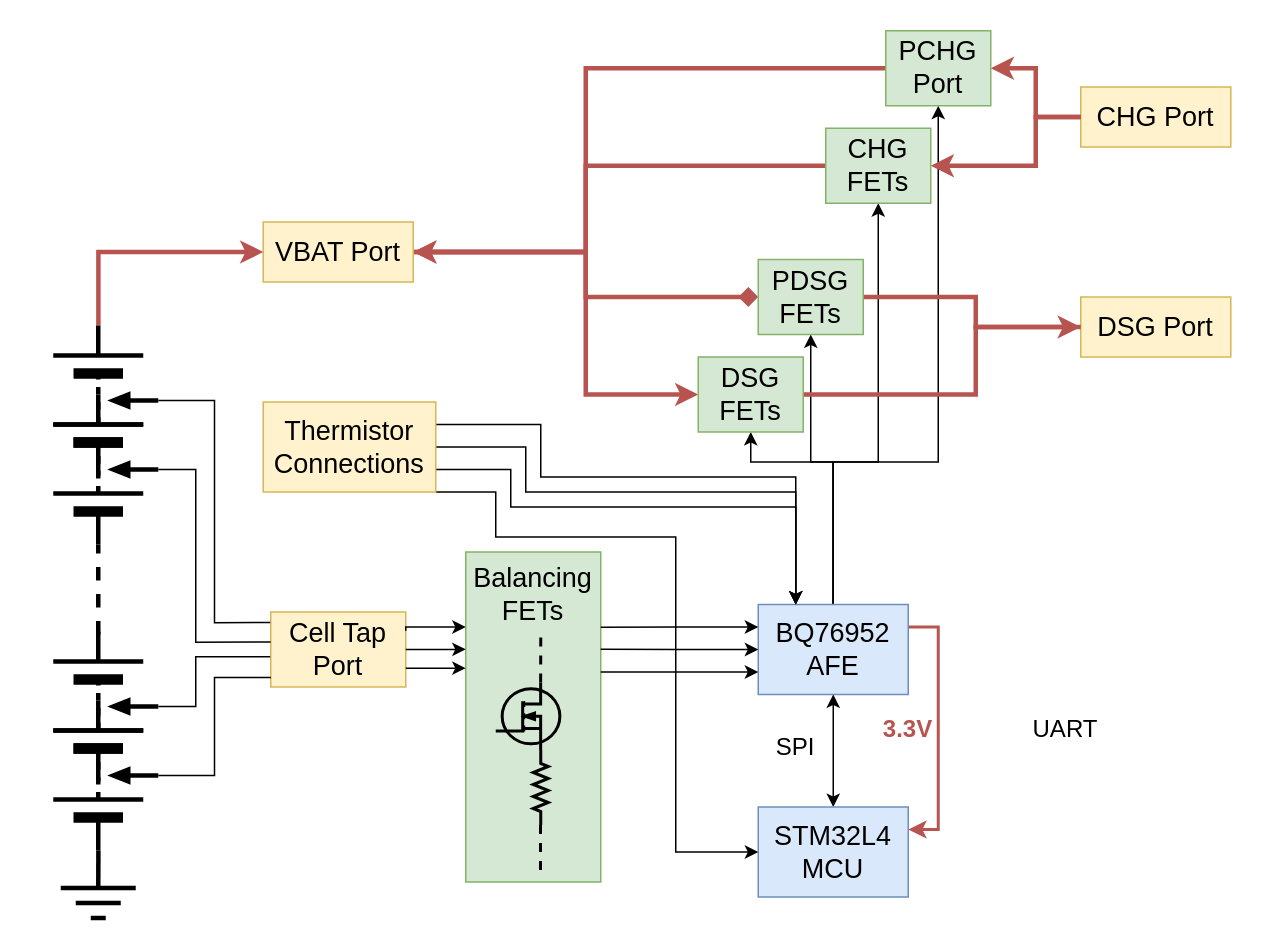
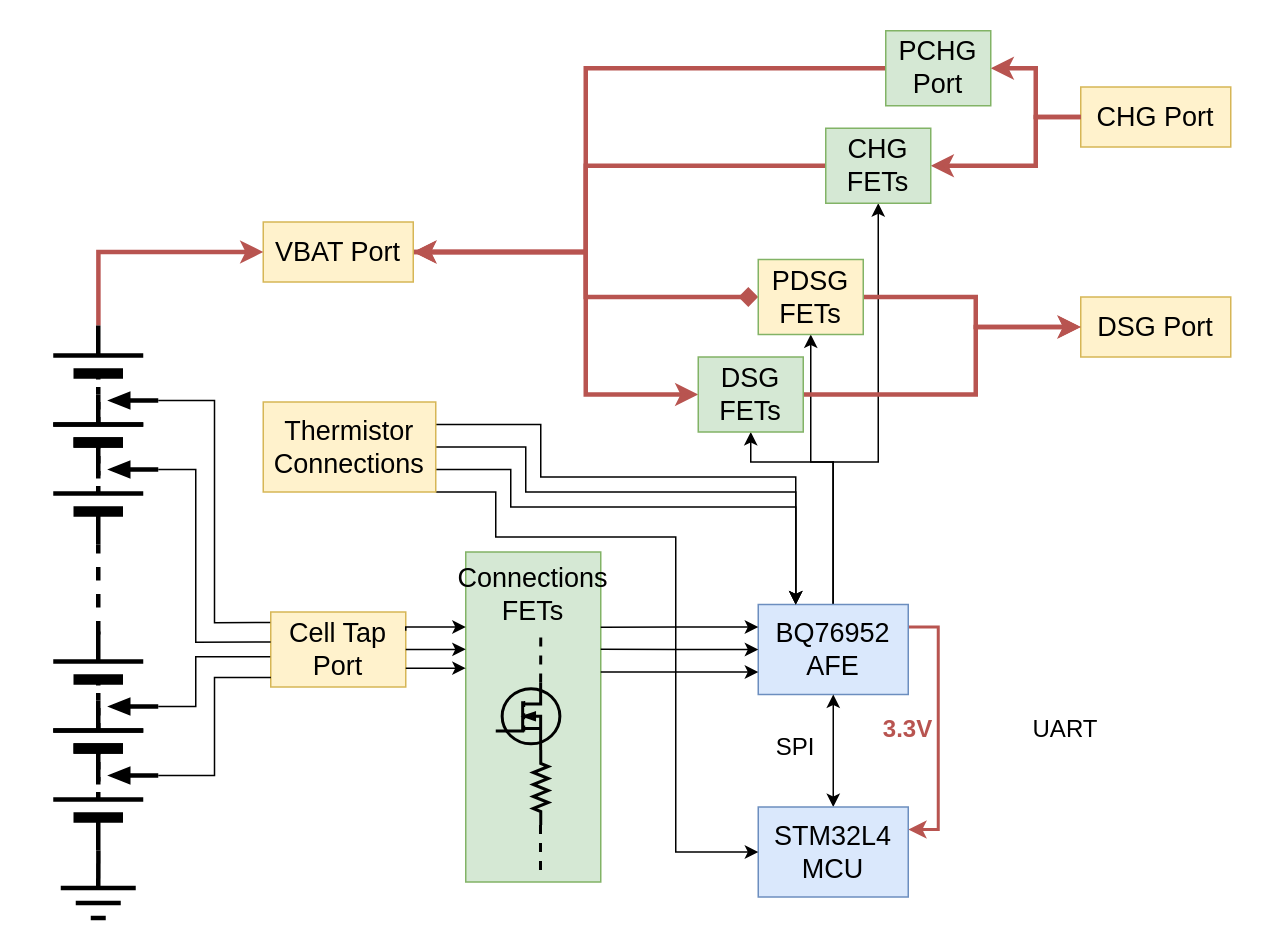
(811, 297) -> (811, 297)
(938, 318) -> none
(1078, 327) -> (935, 297)
(533, 596) -> (533, 596)
